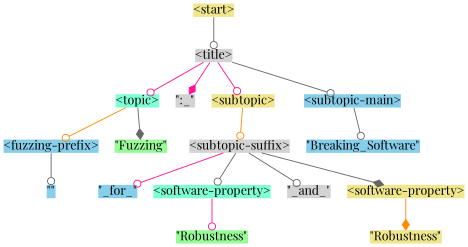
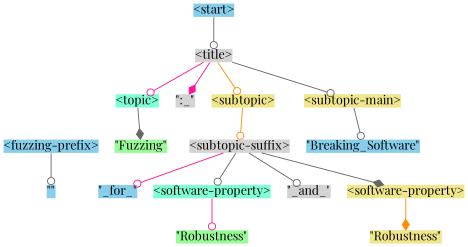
(214, 10) -> (214, 10)
(226, 75) -> (226, 75)
(352, 101) -> (352, 101)
(97, 122) -> none
